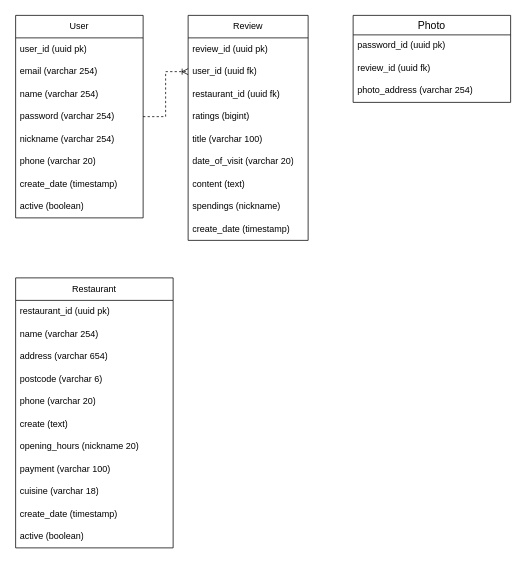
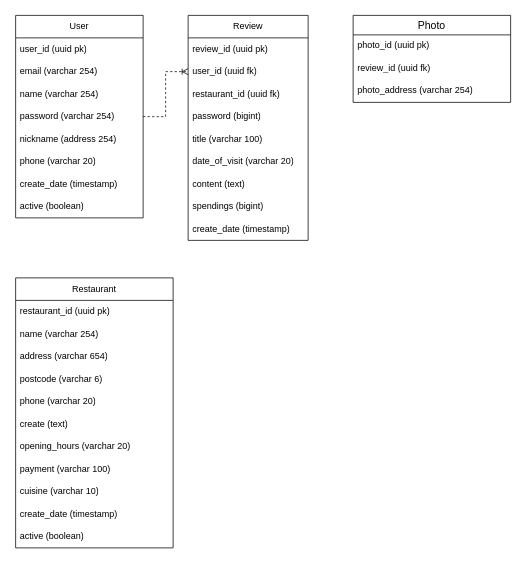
(406, 46) -> (398, 46)
(228, 117) -> (232, 117)
(72, 139) -> (72, 139)
(239, 207) -> (233, 207)
(83, 447) -> (82, 447)
(66, 492) -> (66, 492)
